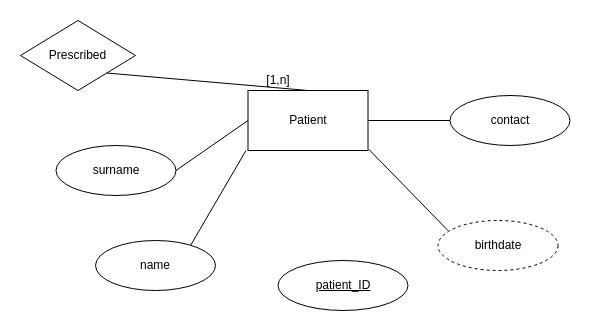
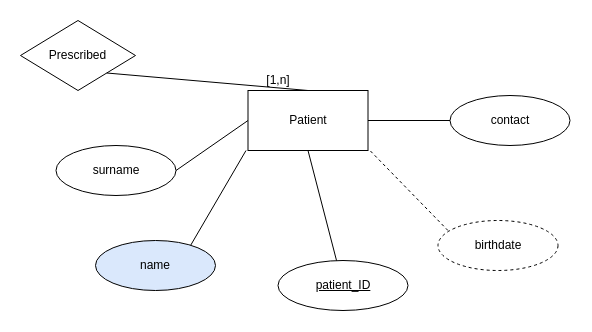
(408, 190) -> (408, 190)
none -> (322, 206)
(156, 266) -> (156, 266)
